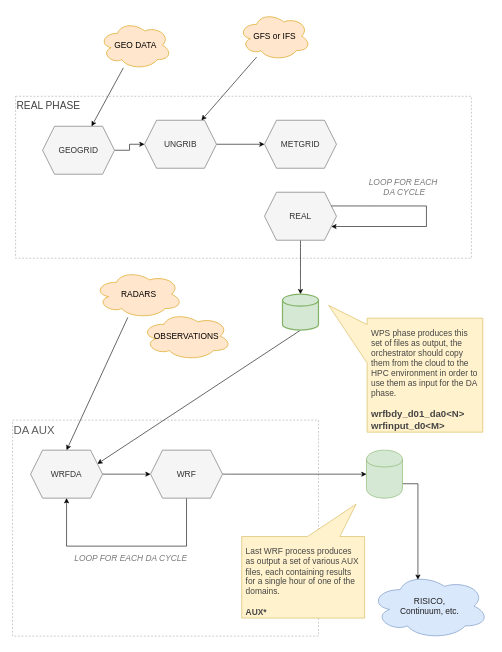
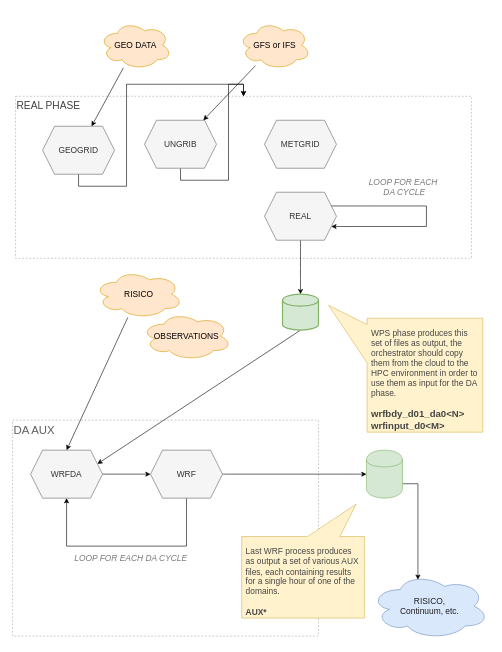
(275, 36) -> (275, 45)
(129, 144) -> (126, 115)
(228, 144) -> (228, 168)
(139, 294) -> (139, 294)
